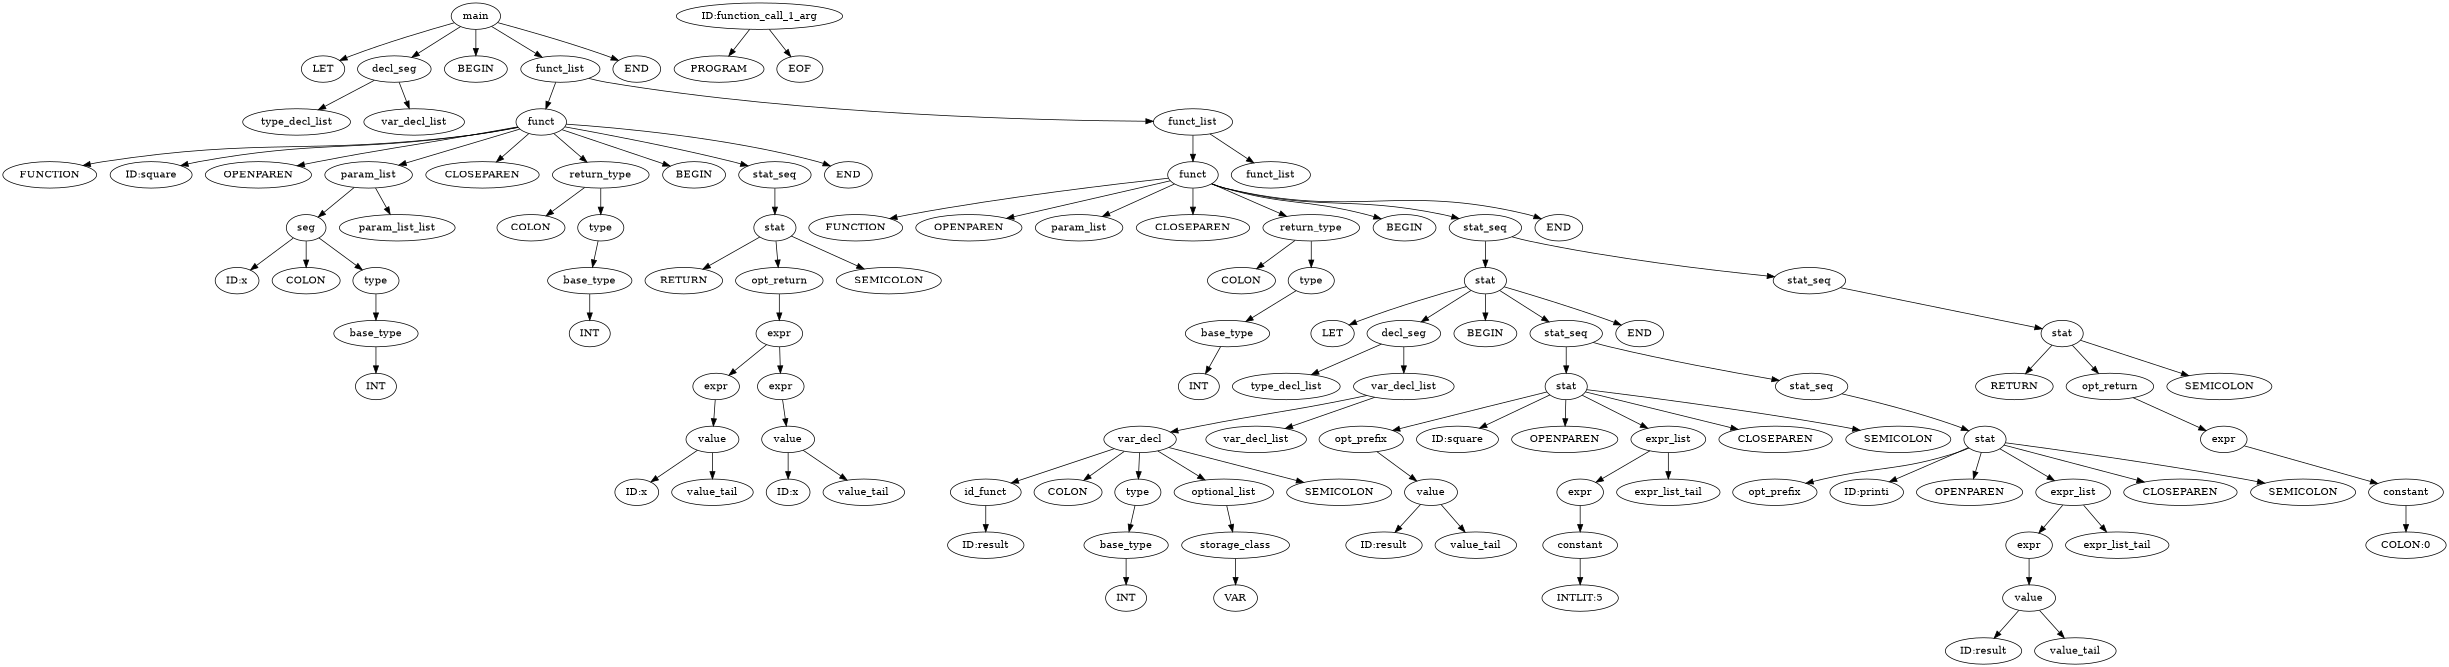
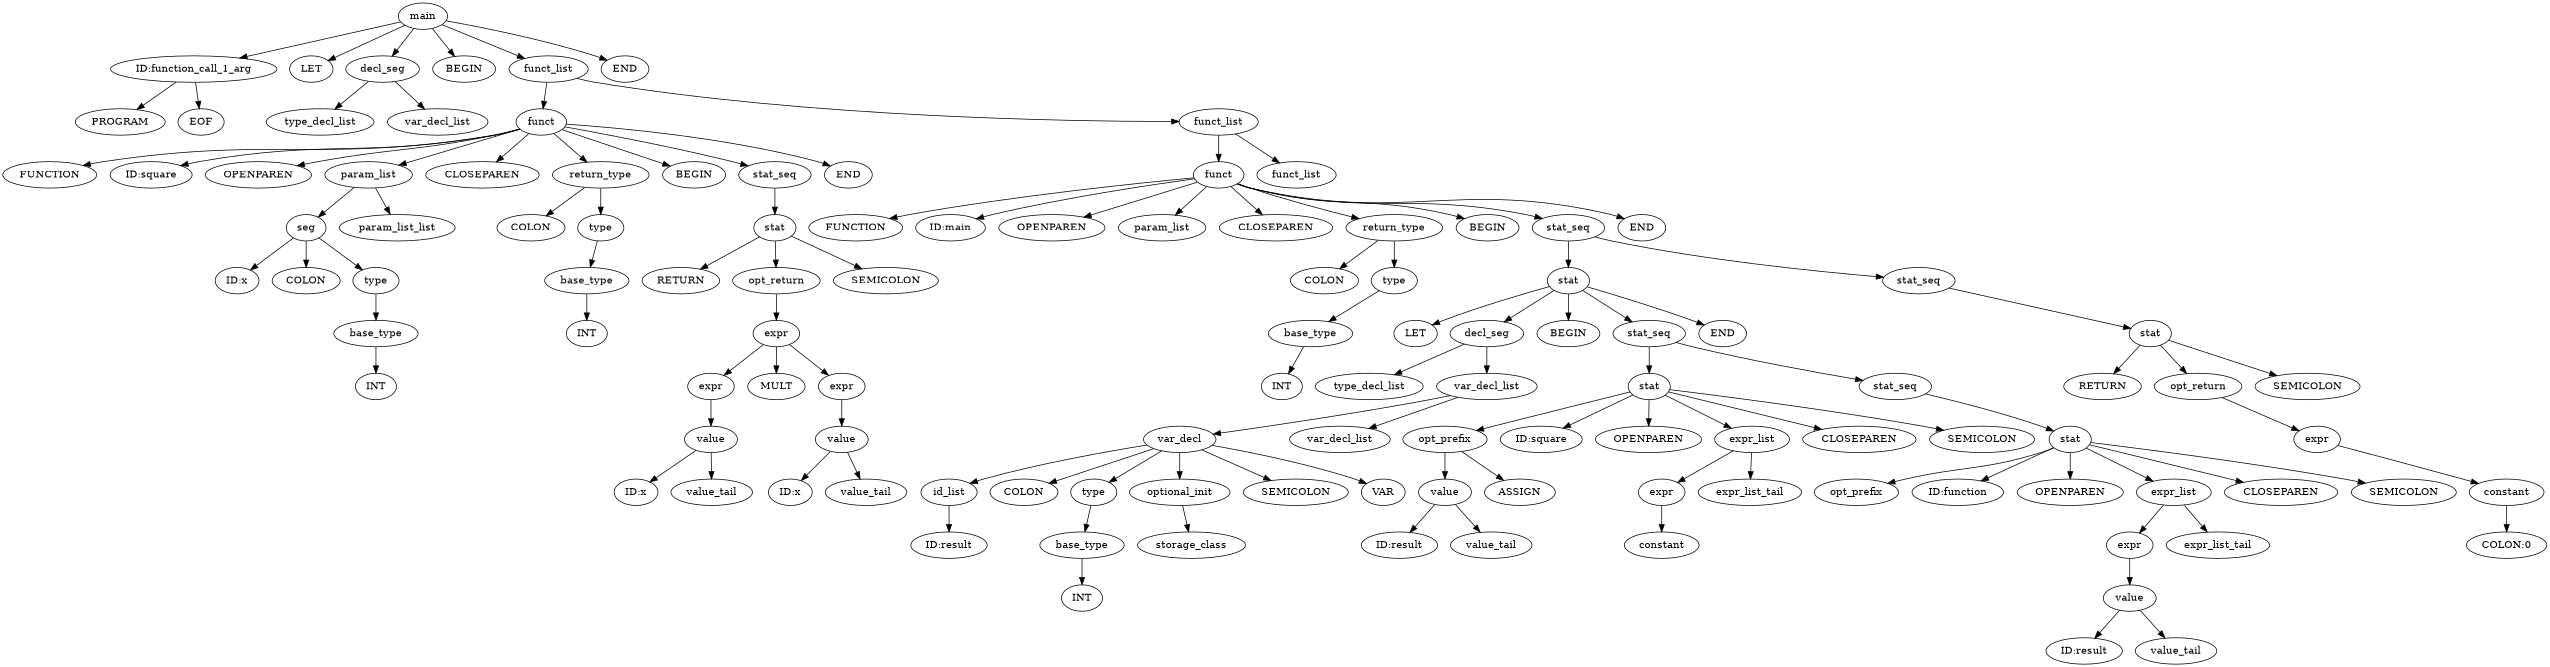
none -> (324, 39)
none -> (951, 228)
none -> (776, 386)
(986, 492) -> (949, 492)
(1224, 492) -> (1180, 492)
none -> (1520, 492)
(1867, 492) -> (1958, 492)
(1236, 568) -> (1287, 460)
(1580, 598) -> none
